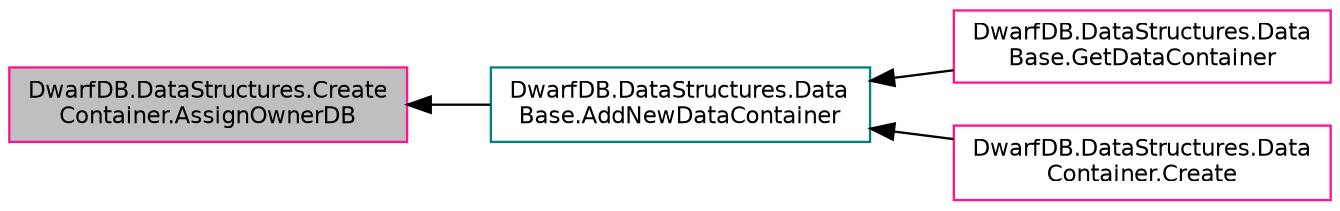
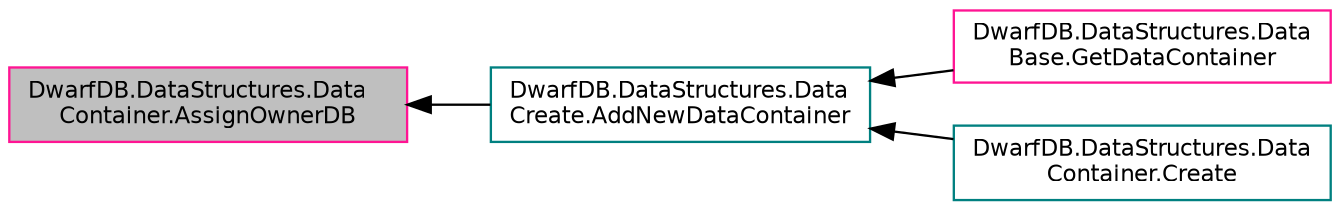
(208, 105) -> (208, 105)
(680, 105) -> (680, 105)
(1142, 163) -> (1142, 163)
